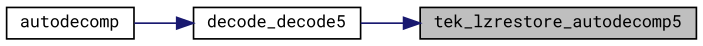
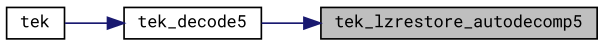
(70, 23) -> (36, 23)
(277, 23) -> (193, 23)
